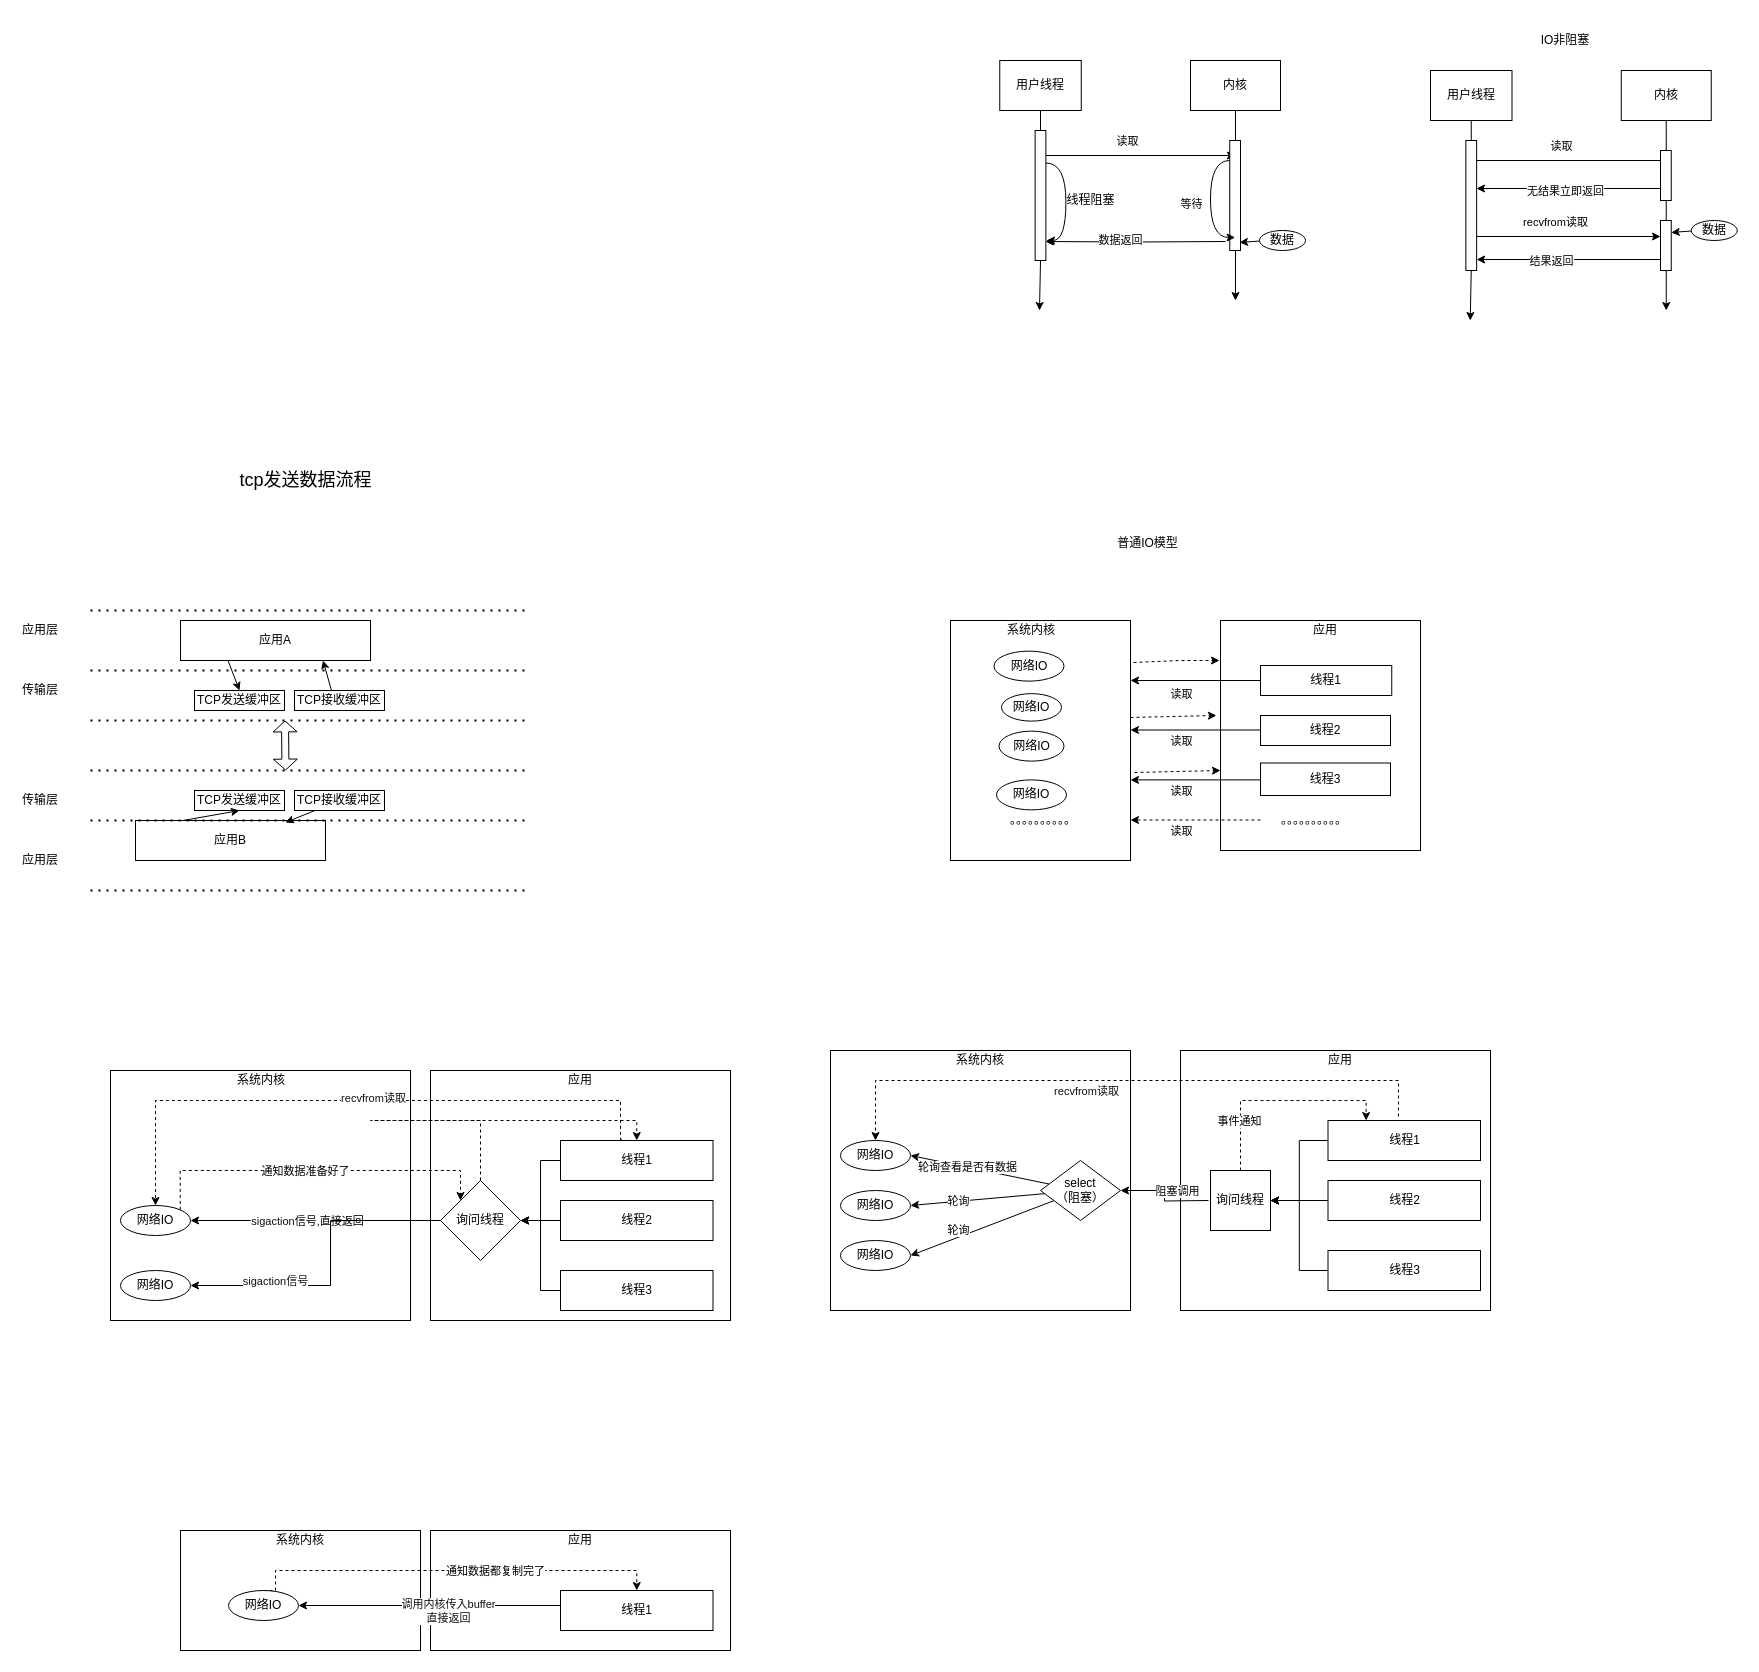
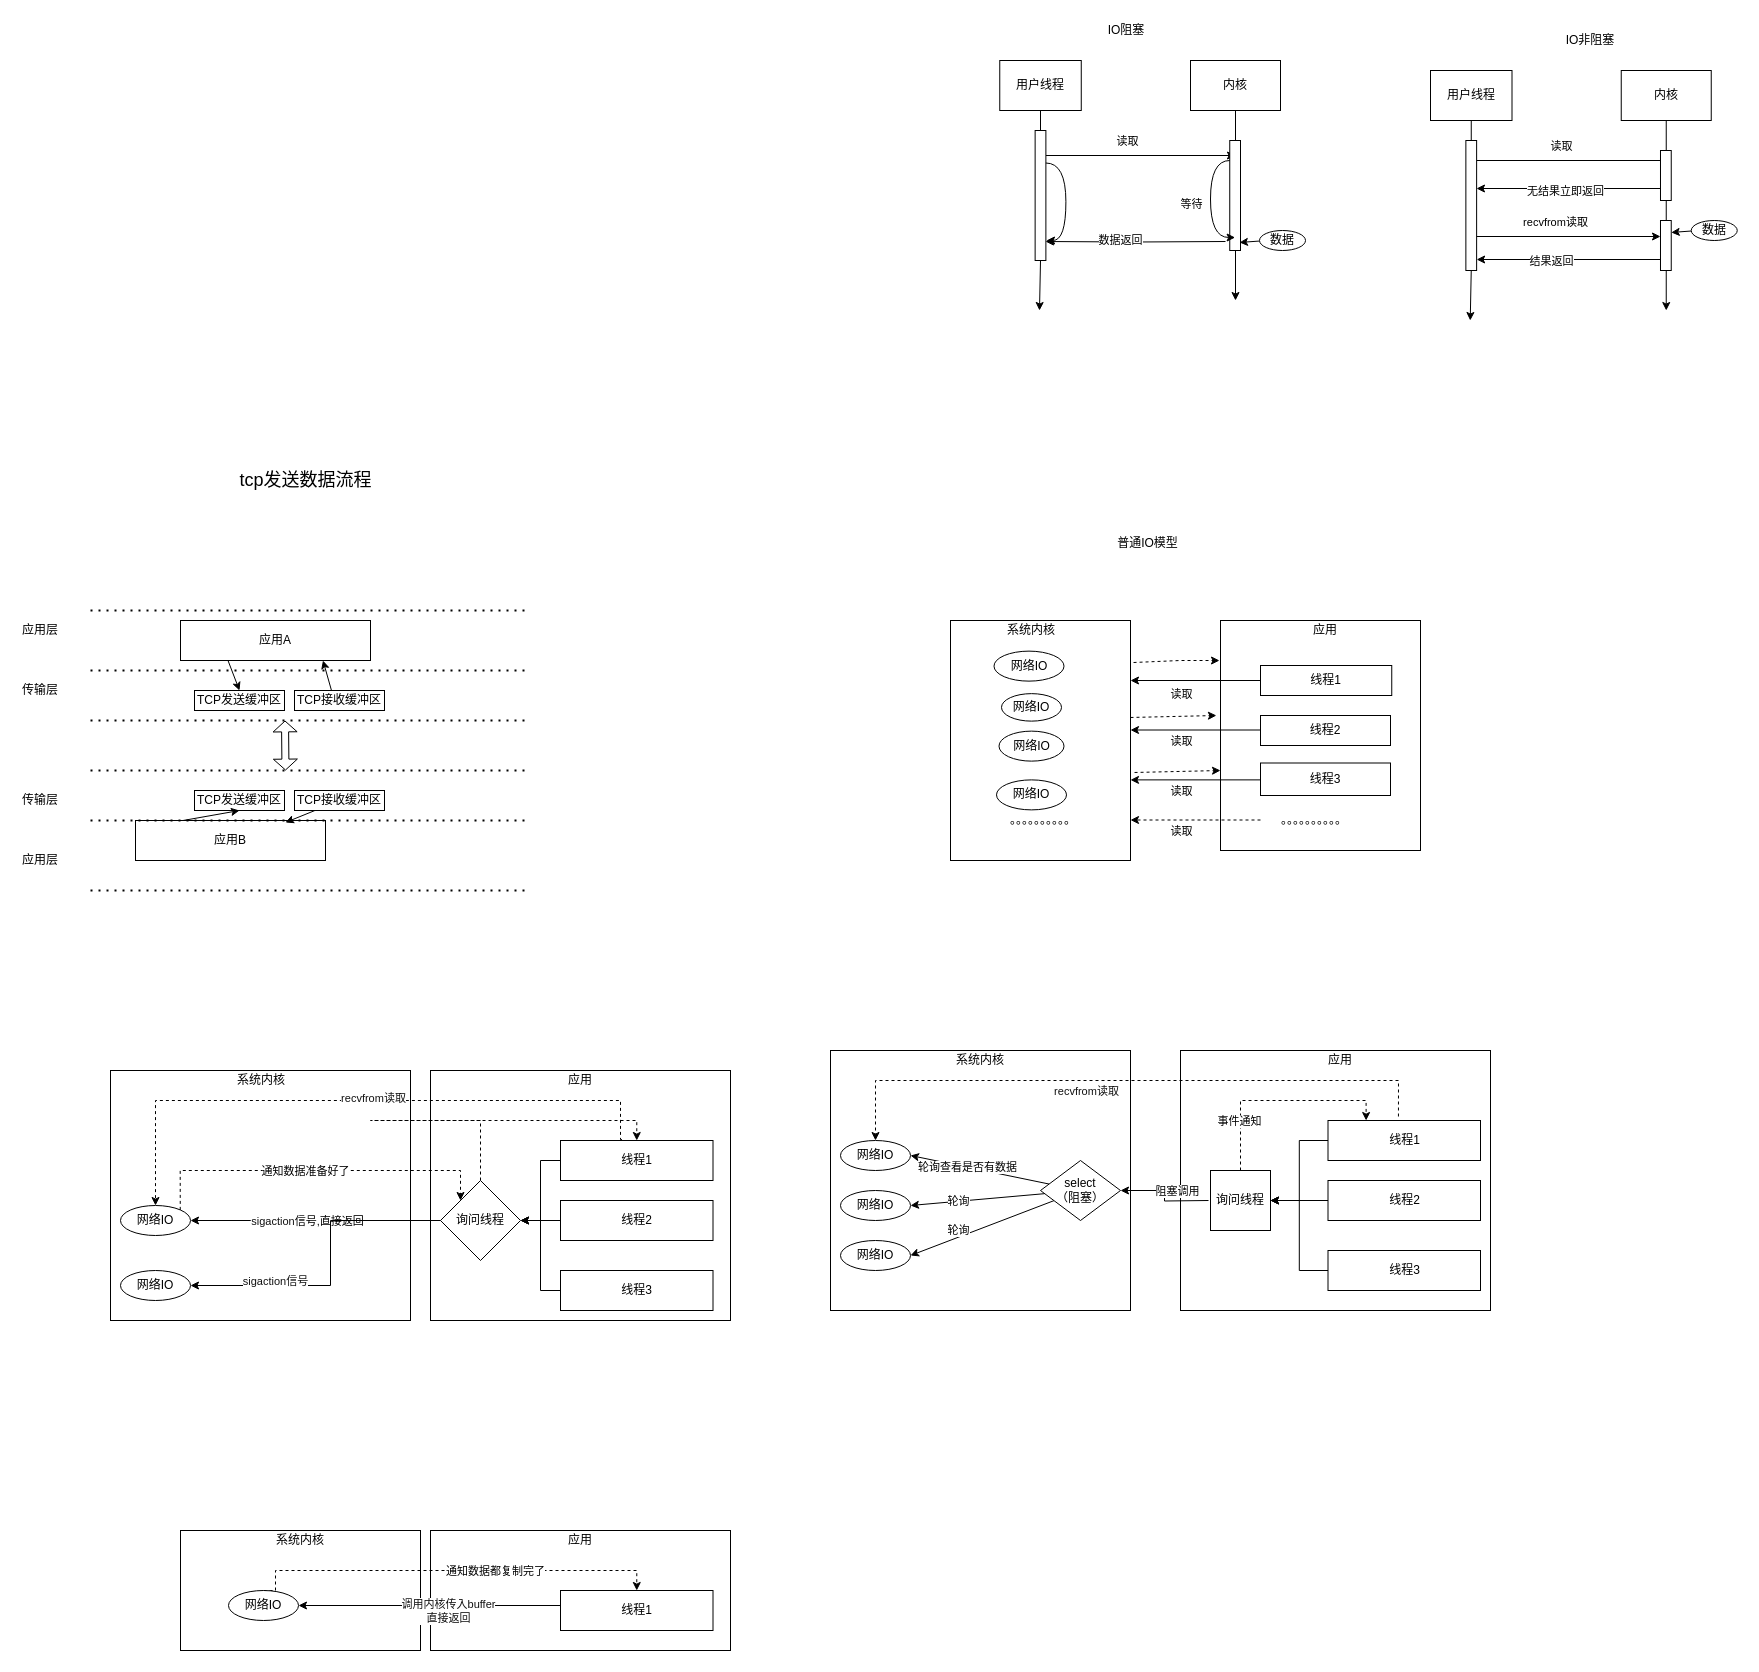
none -> (1126, 31)
(1566, 41) -> (1591, 41)
(1091, 201) -> none
